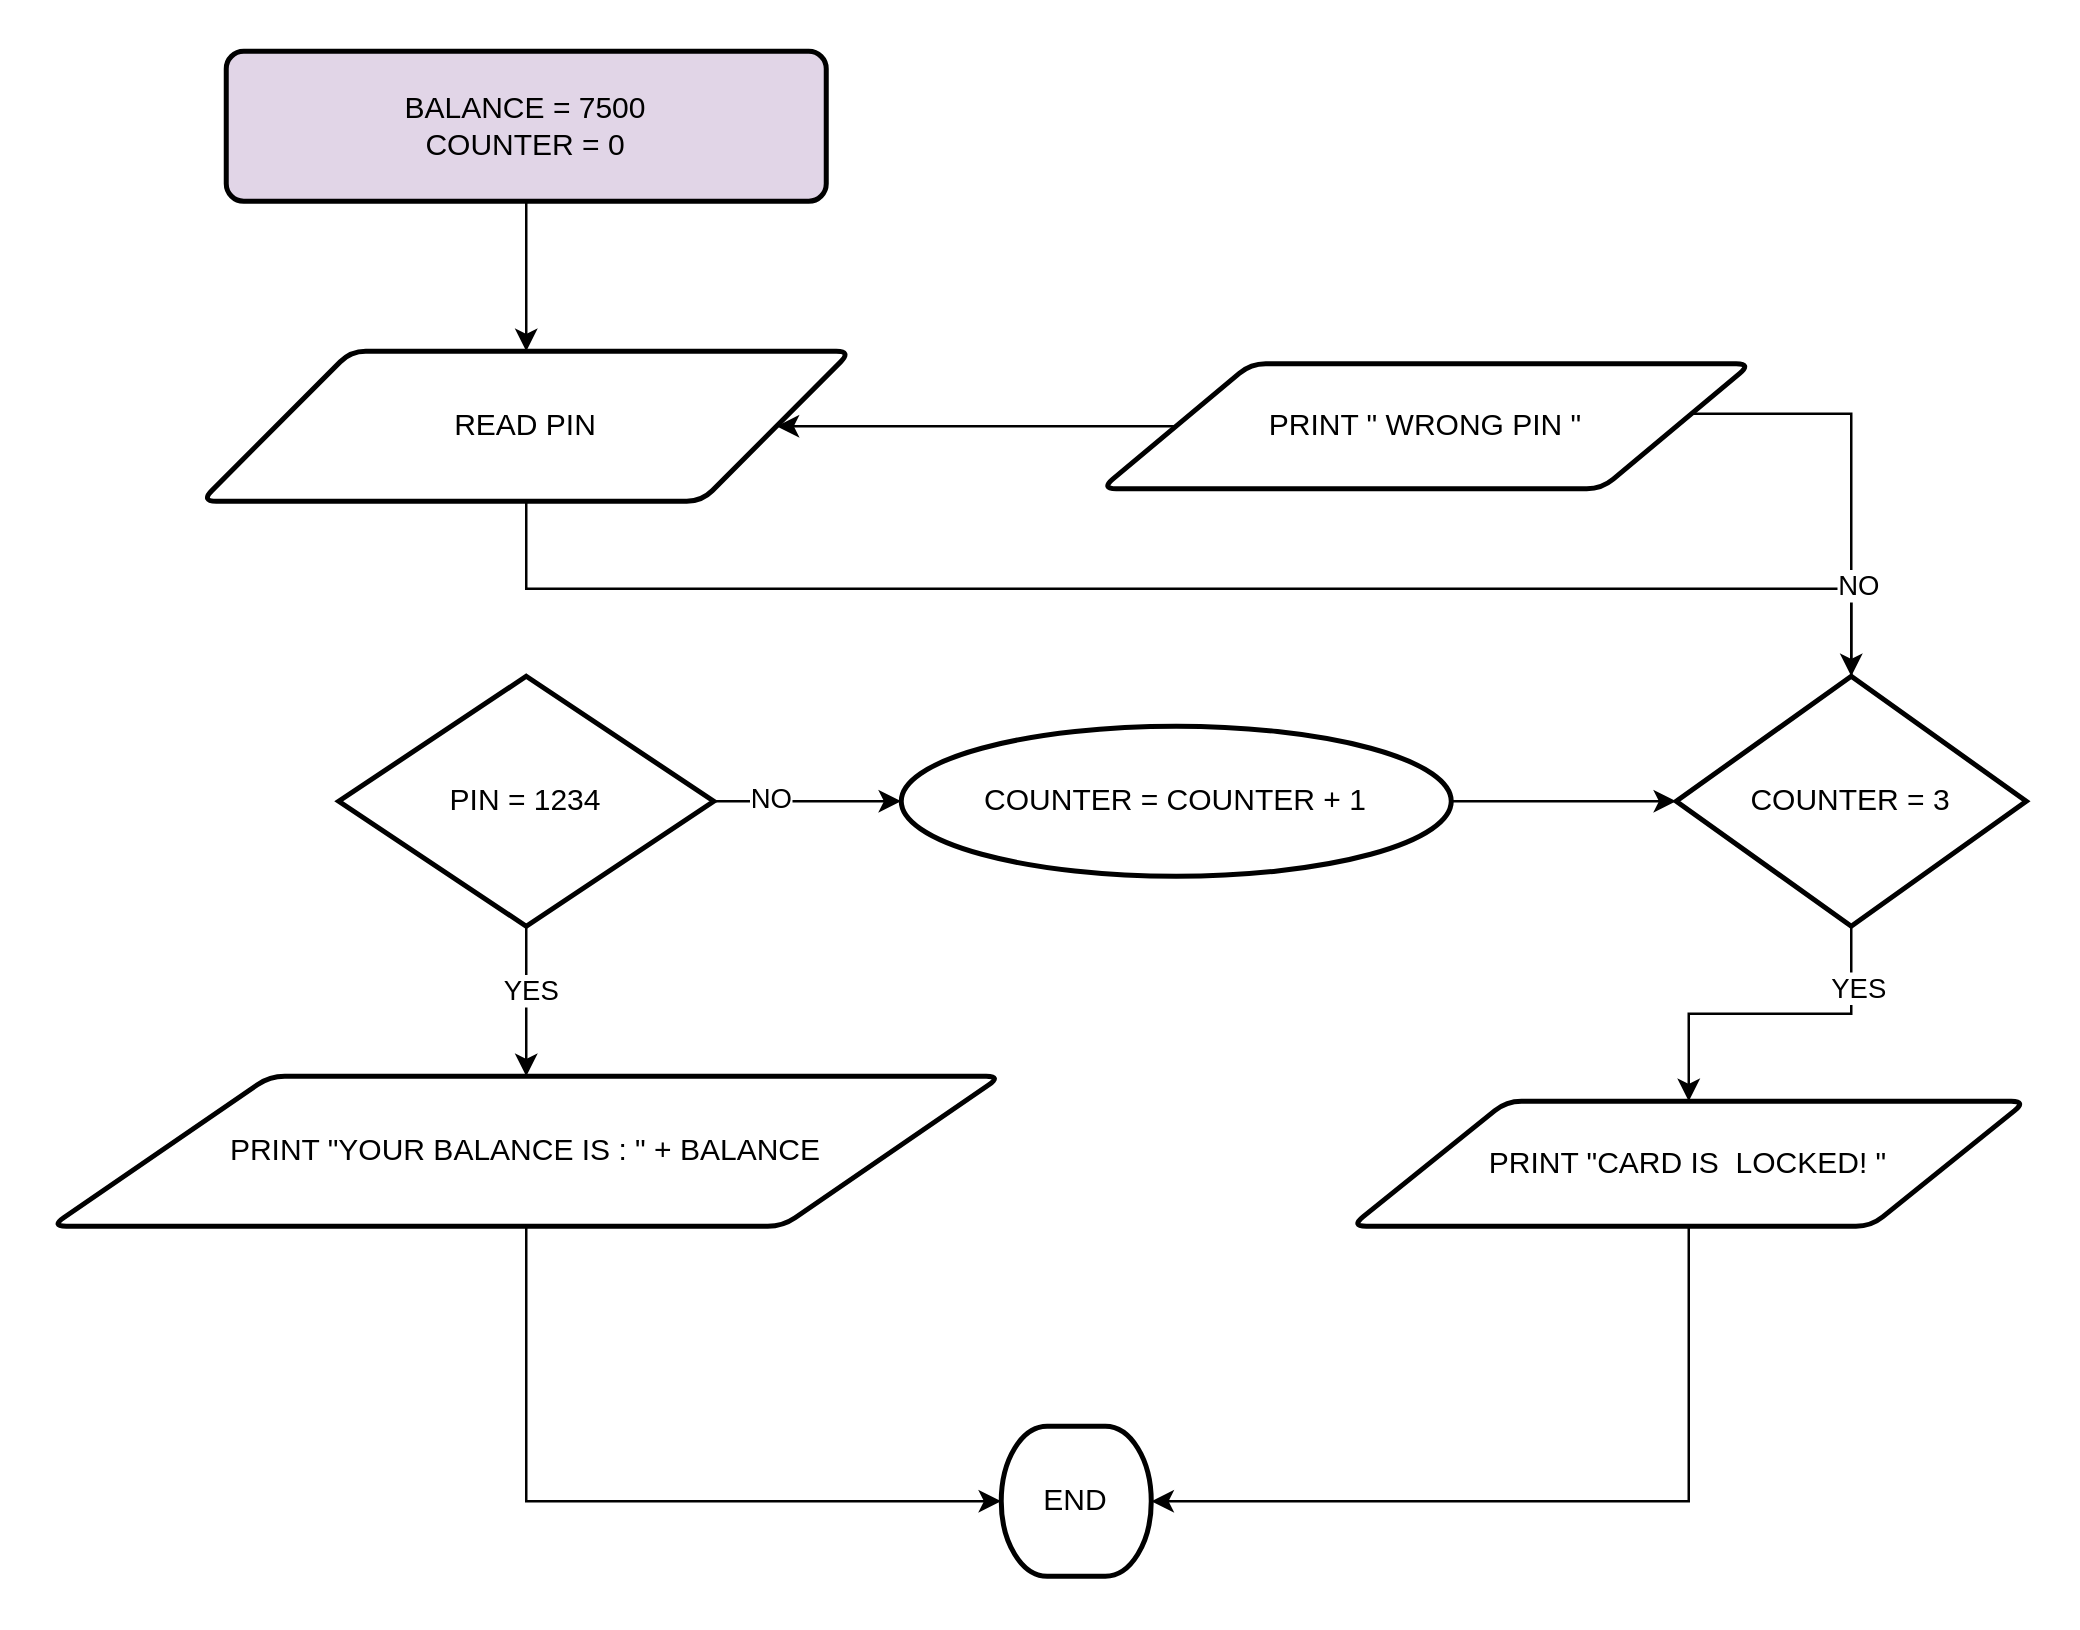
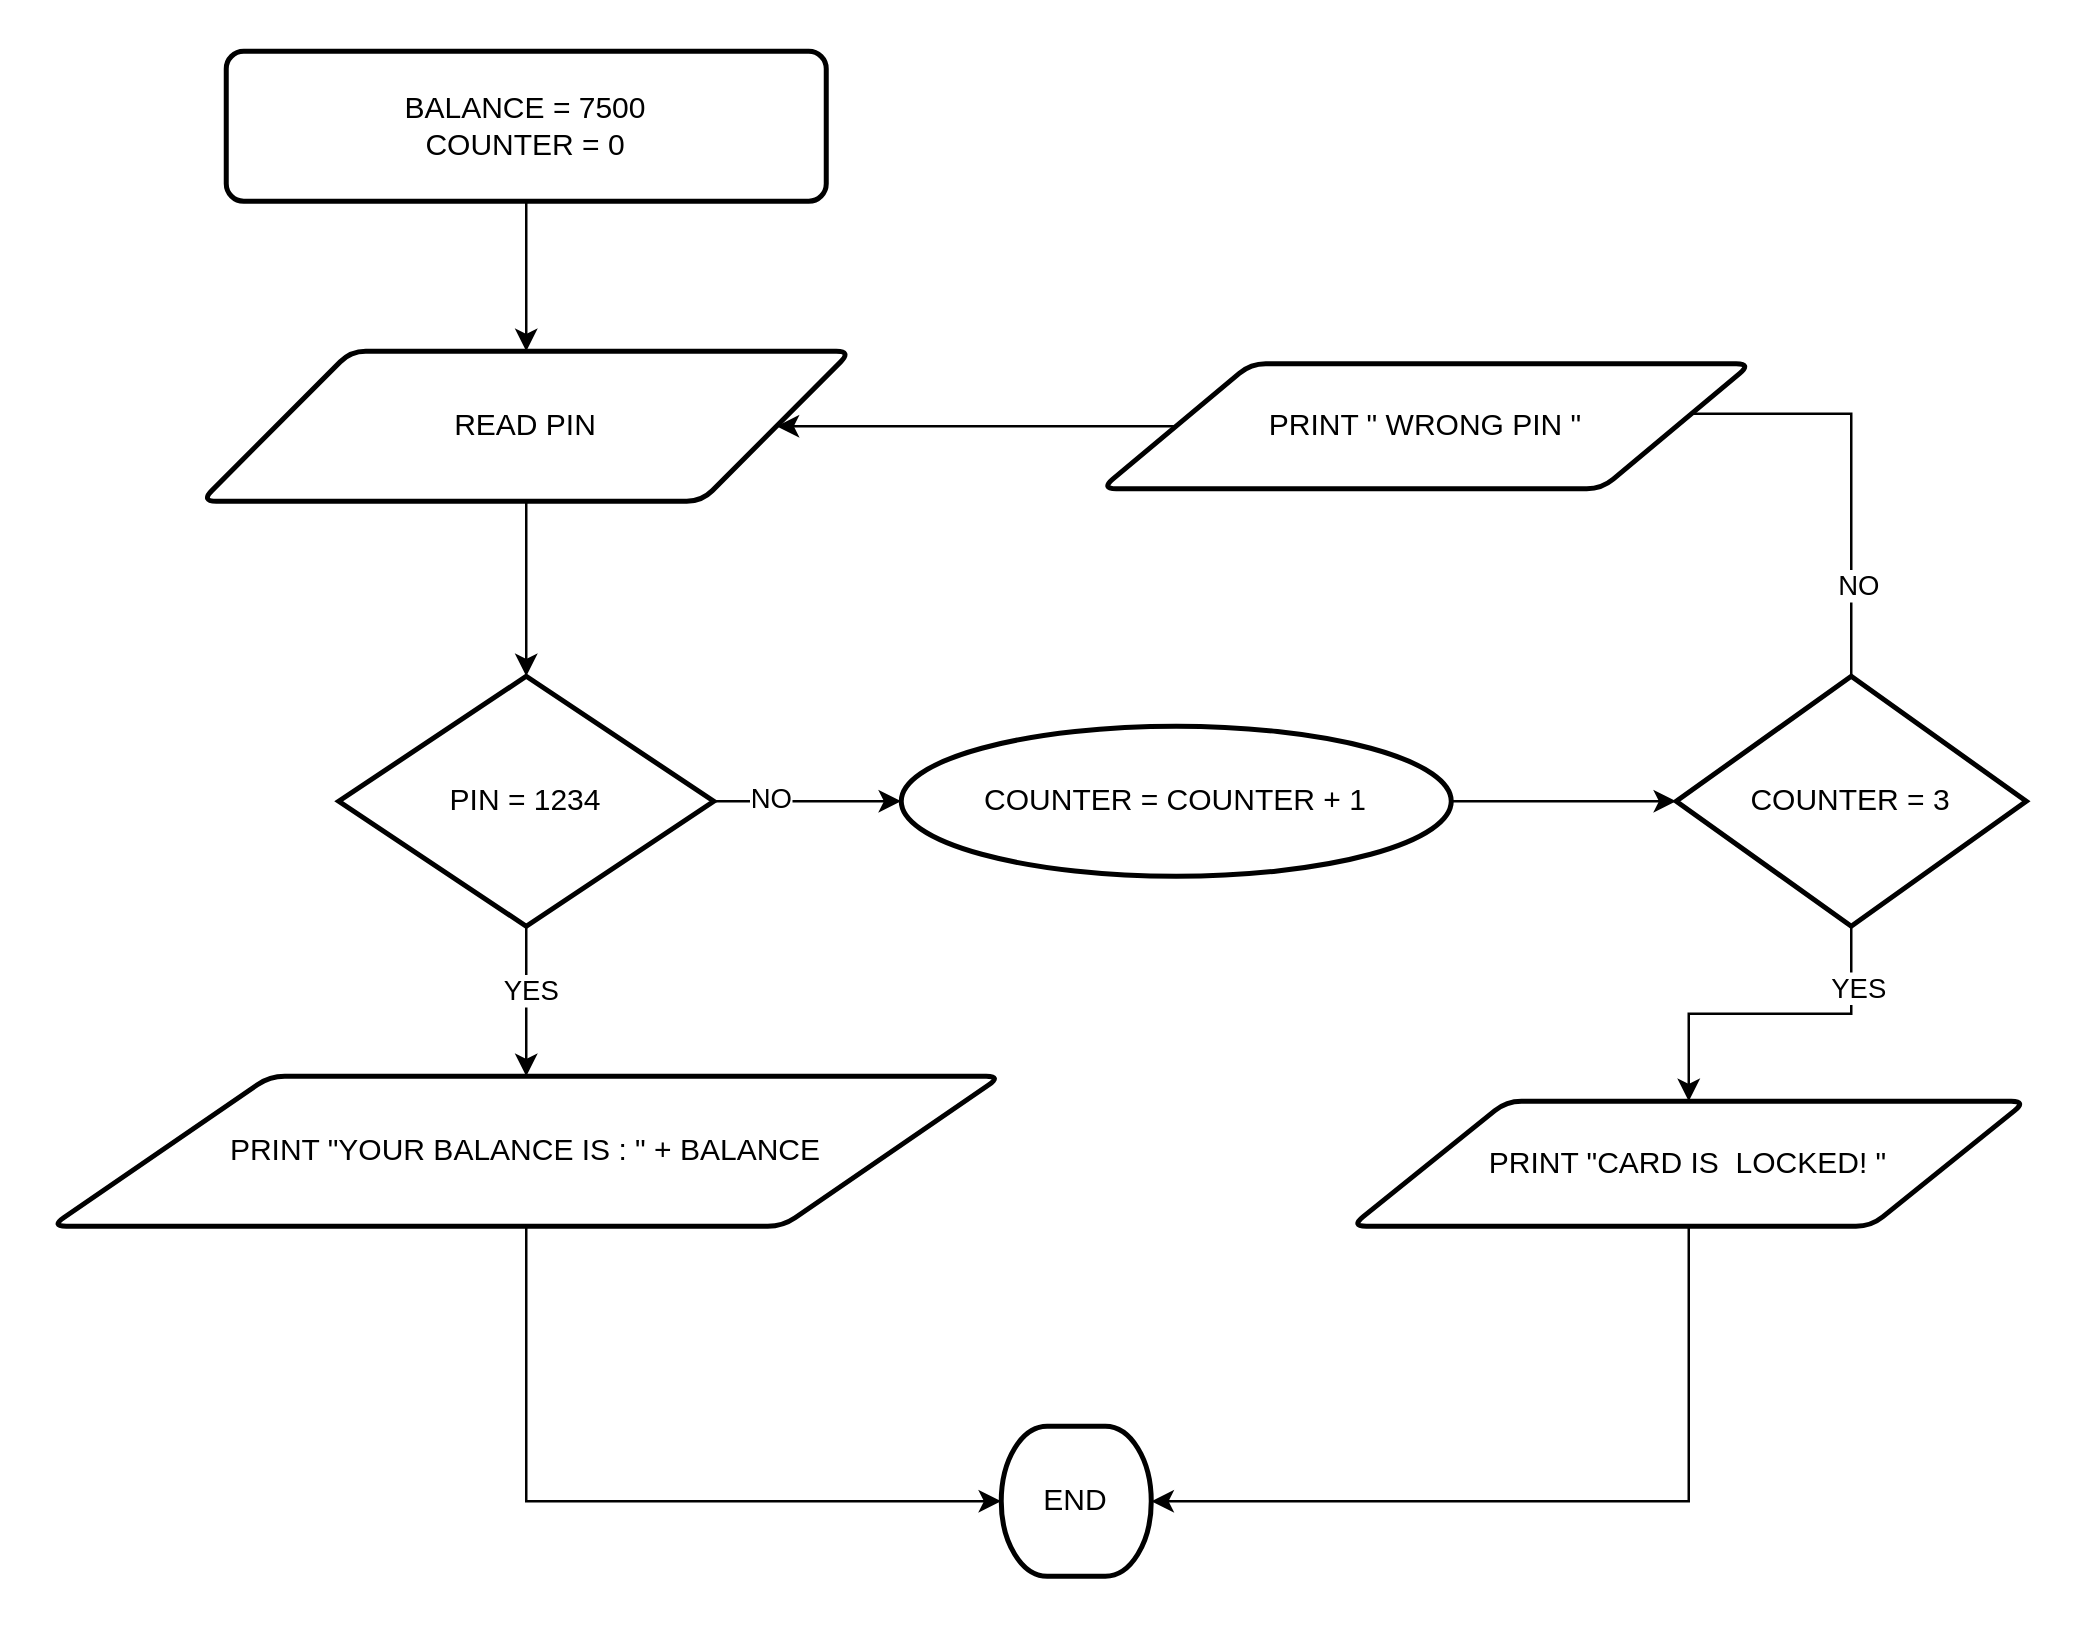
(526, 126) -> (526, 126)
(1180, 589) -> (526, 622)
